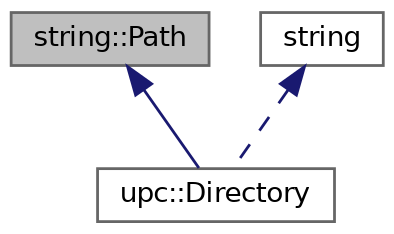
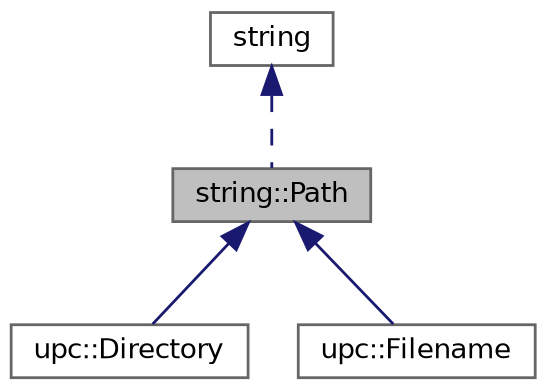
(261, 129) -> (272, 132)
none -> (417, 351)
